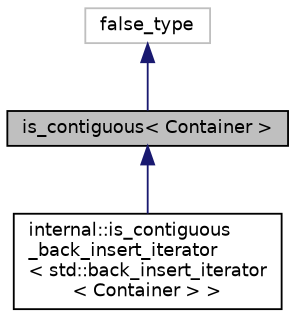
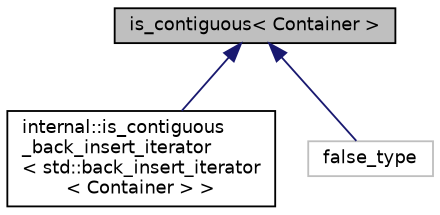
(148, 87) -> (319, 99)
